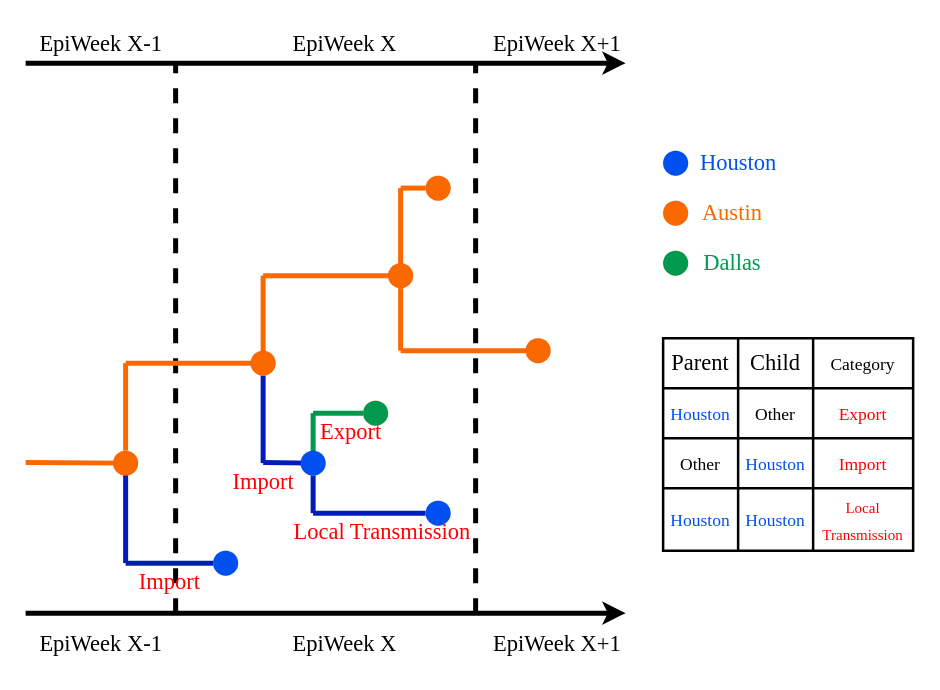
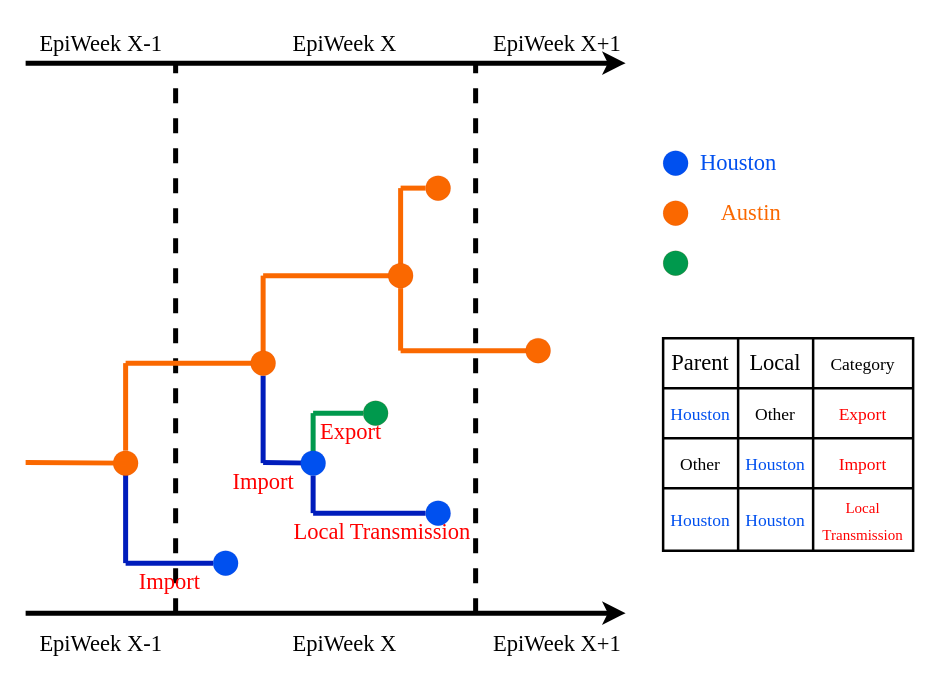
(732, 213) -> (751, 213)
(732, 263) -> none
(776, 363) -> (776, 363)
